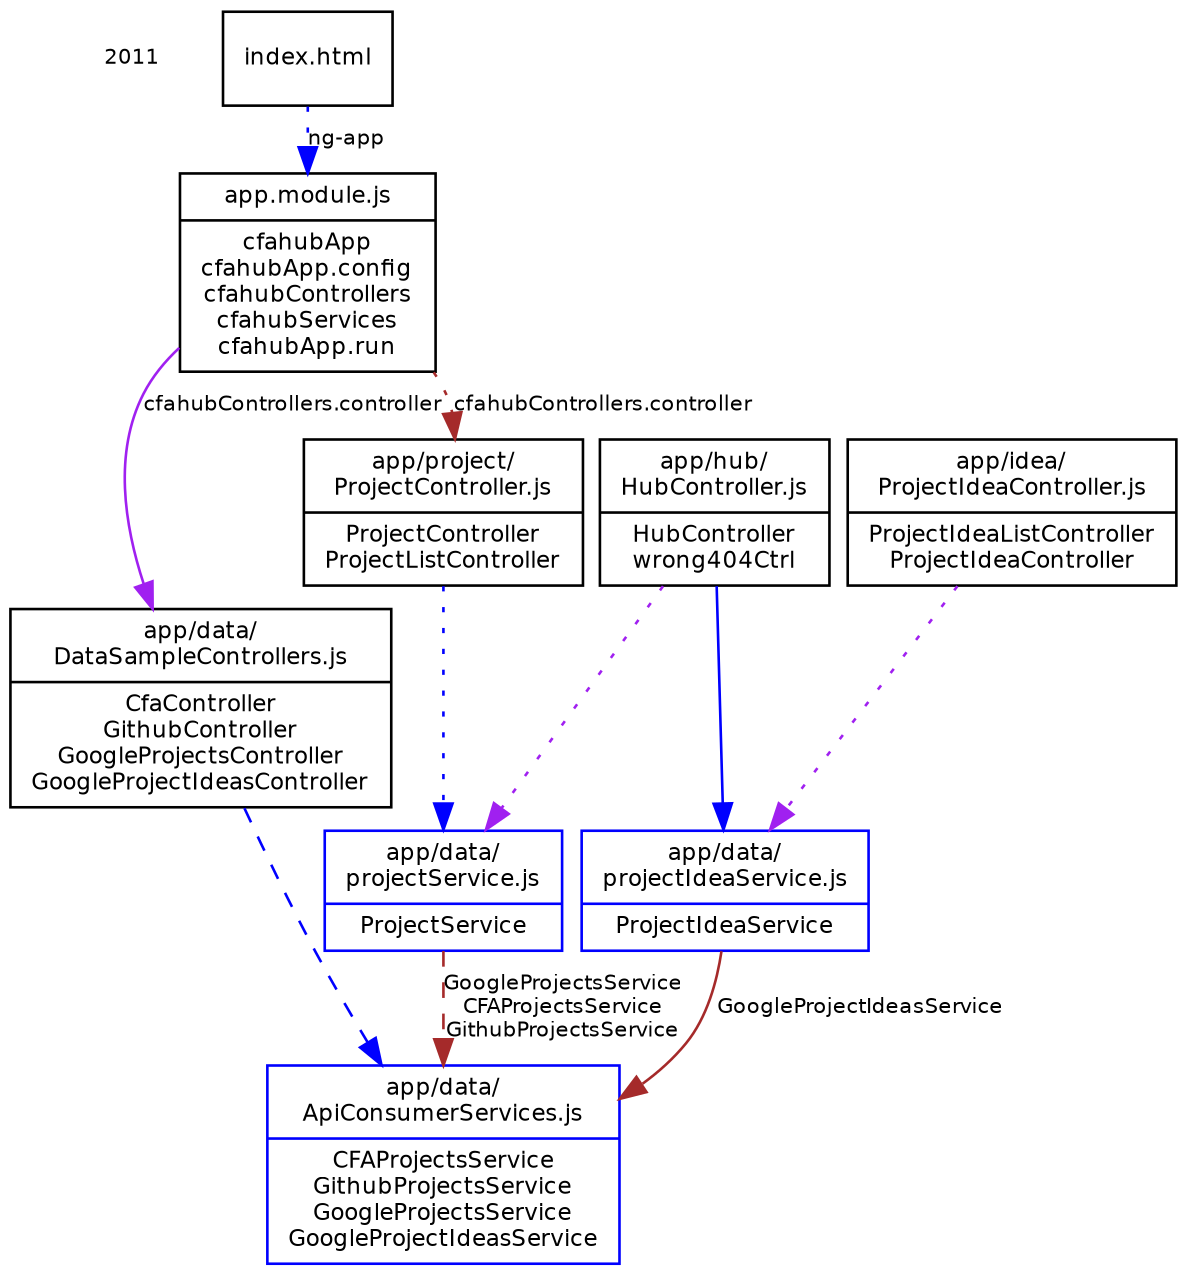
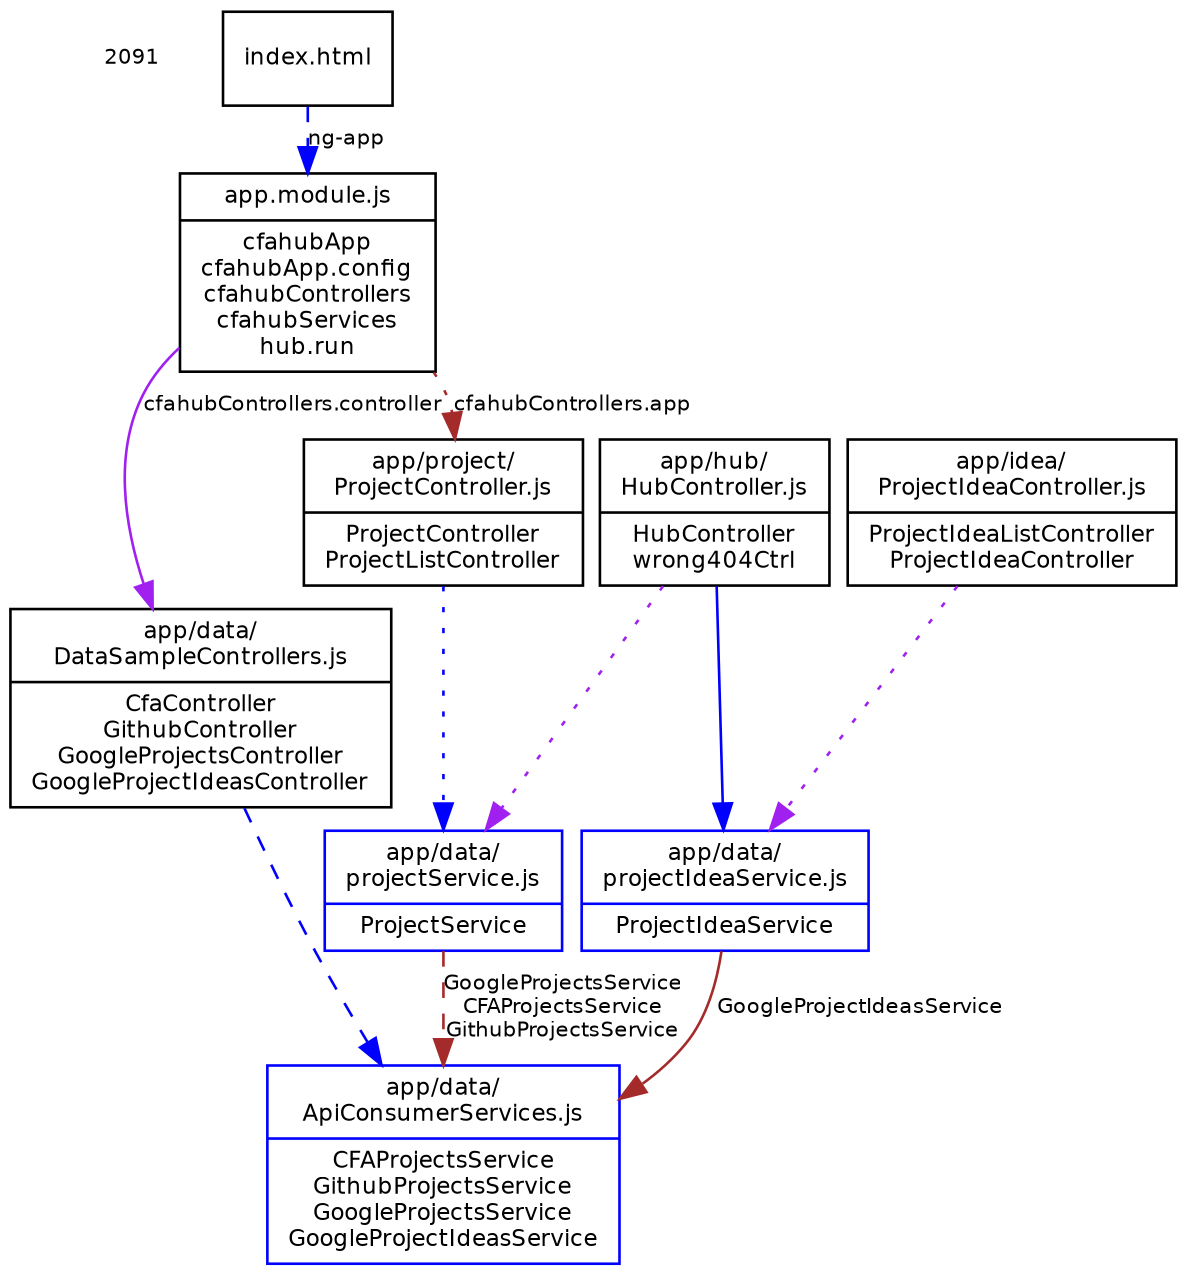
(133, 59) -> (133, 59)
(308, 127) -> (308, 127)
(308, 347) -> (308, 347)
(604, 406) -> (573, 406)
